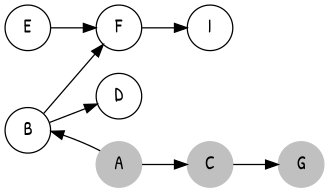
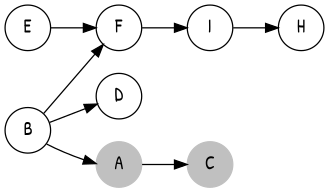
none -> (301, 28)
(82, 142) -> (65, 153)
(301, 164) -> none
